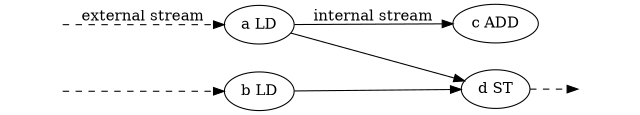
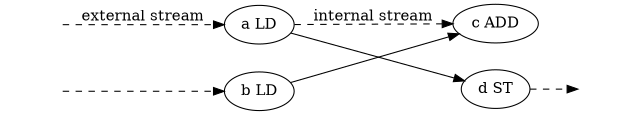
(368, 24) -> (368, 24)
(372, 90) -> (366, 61)
